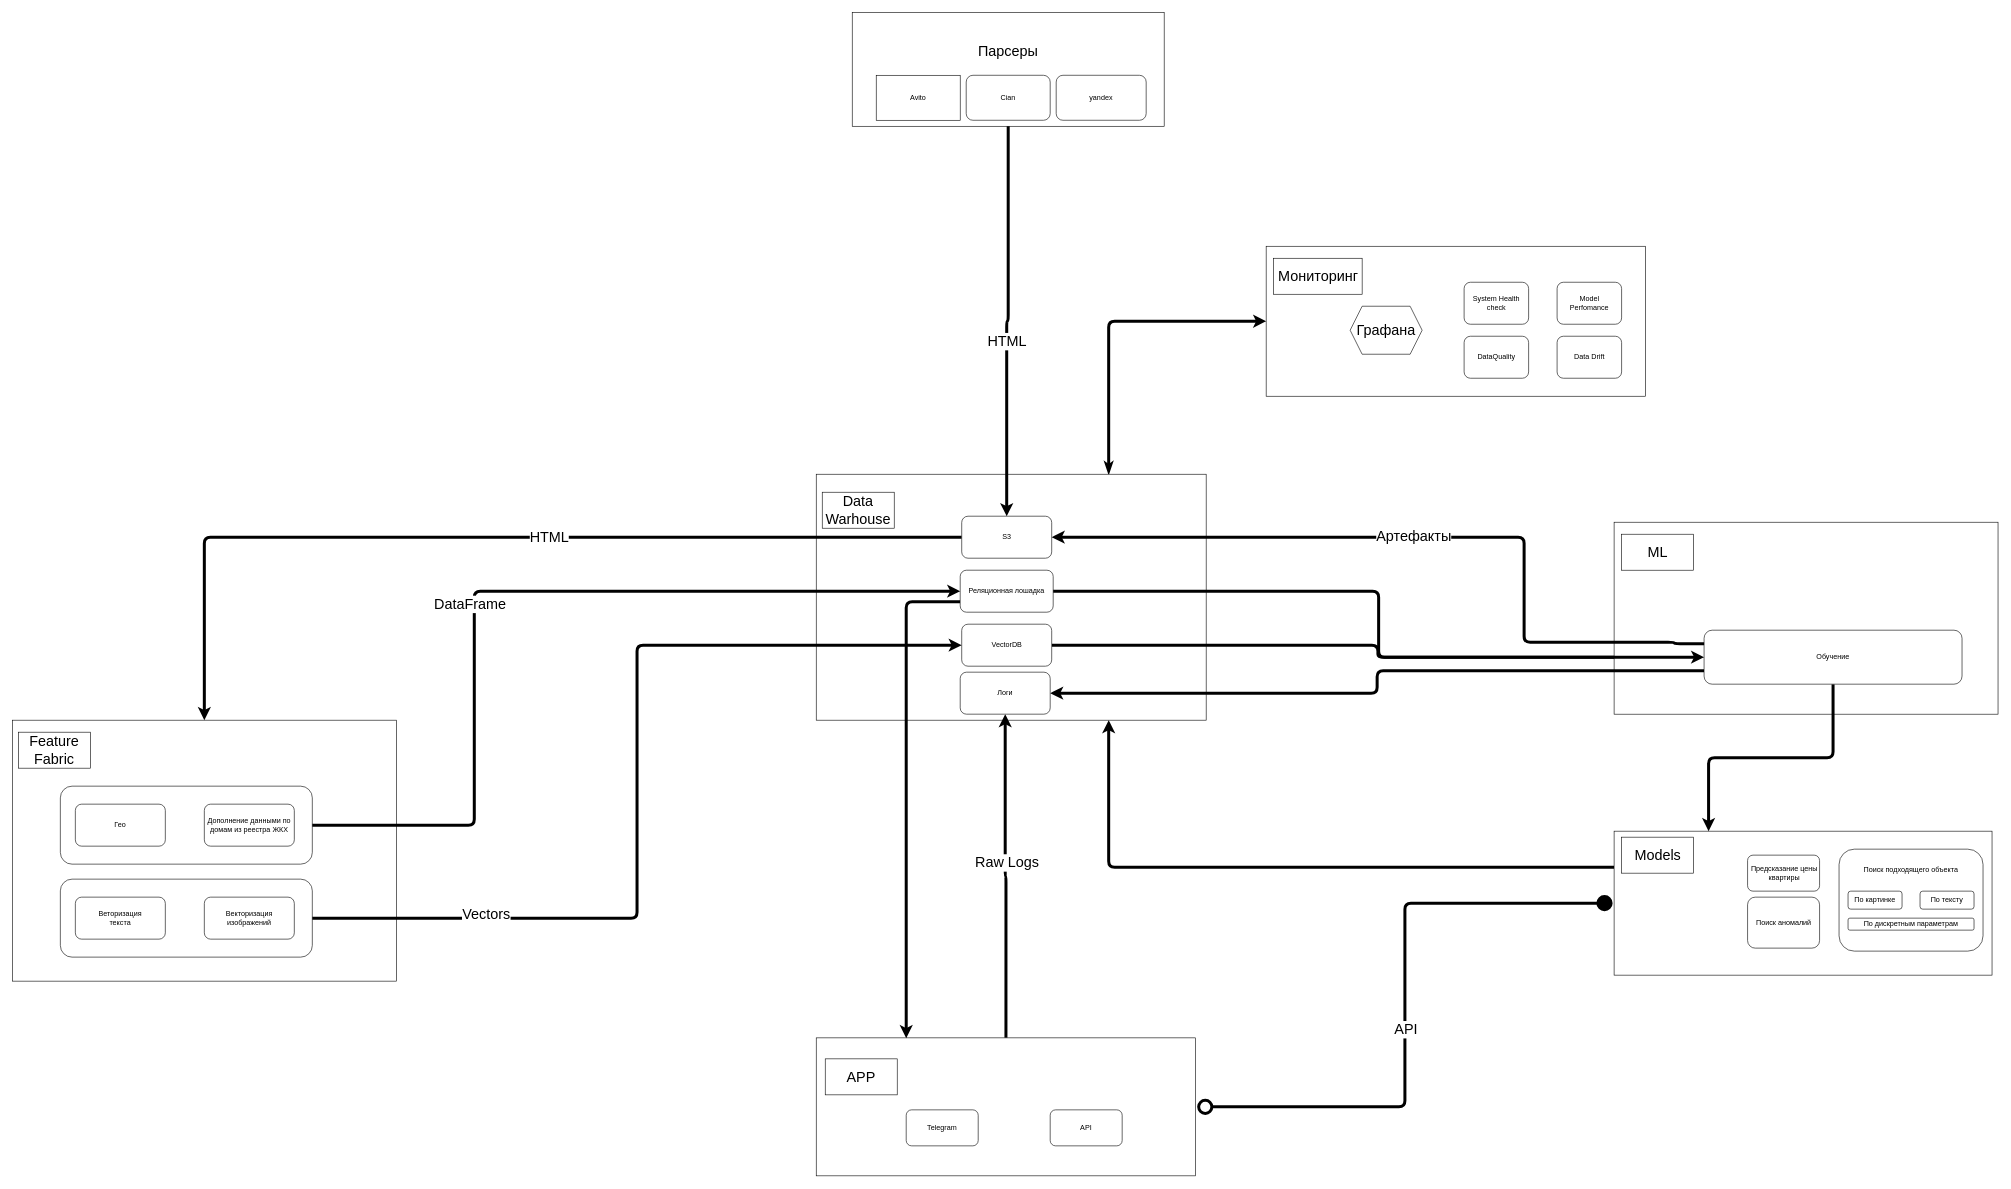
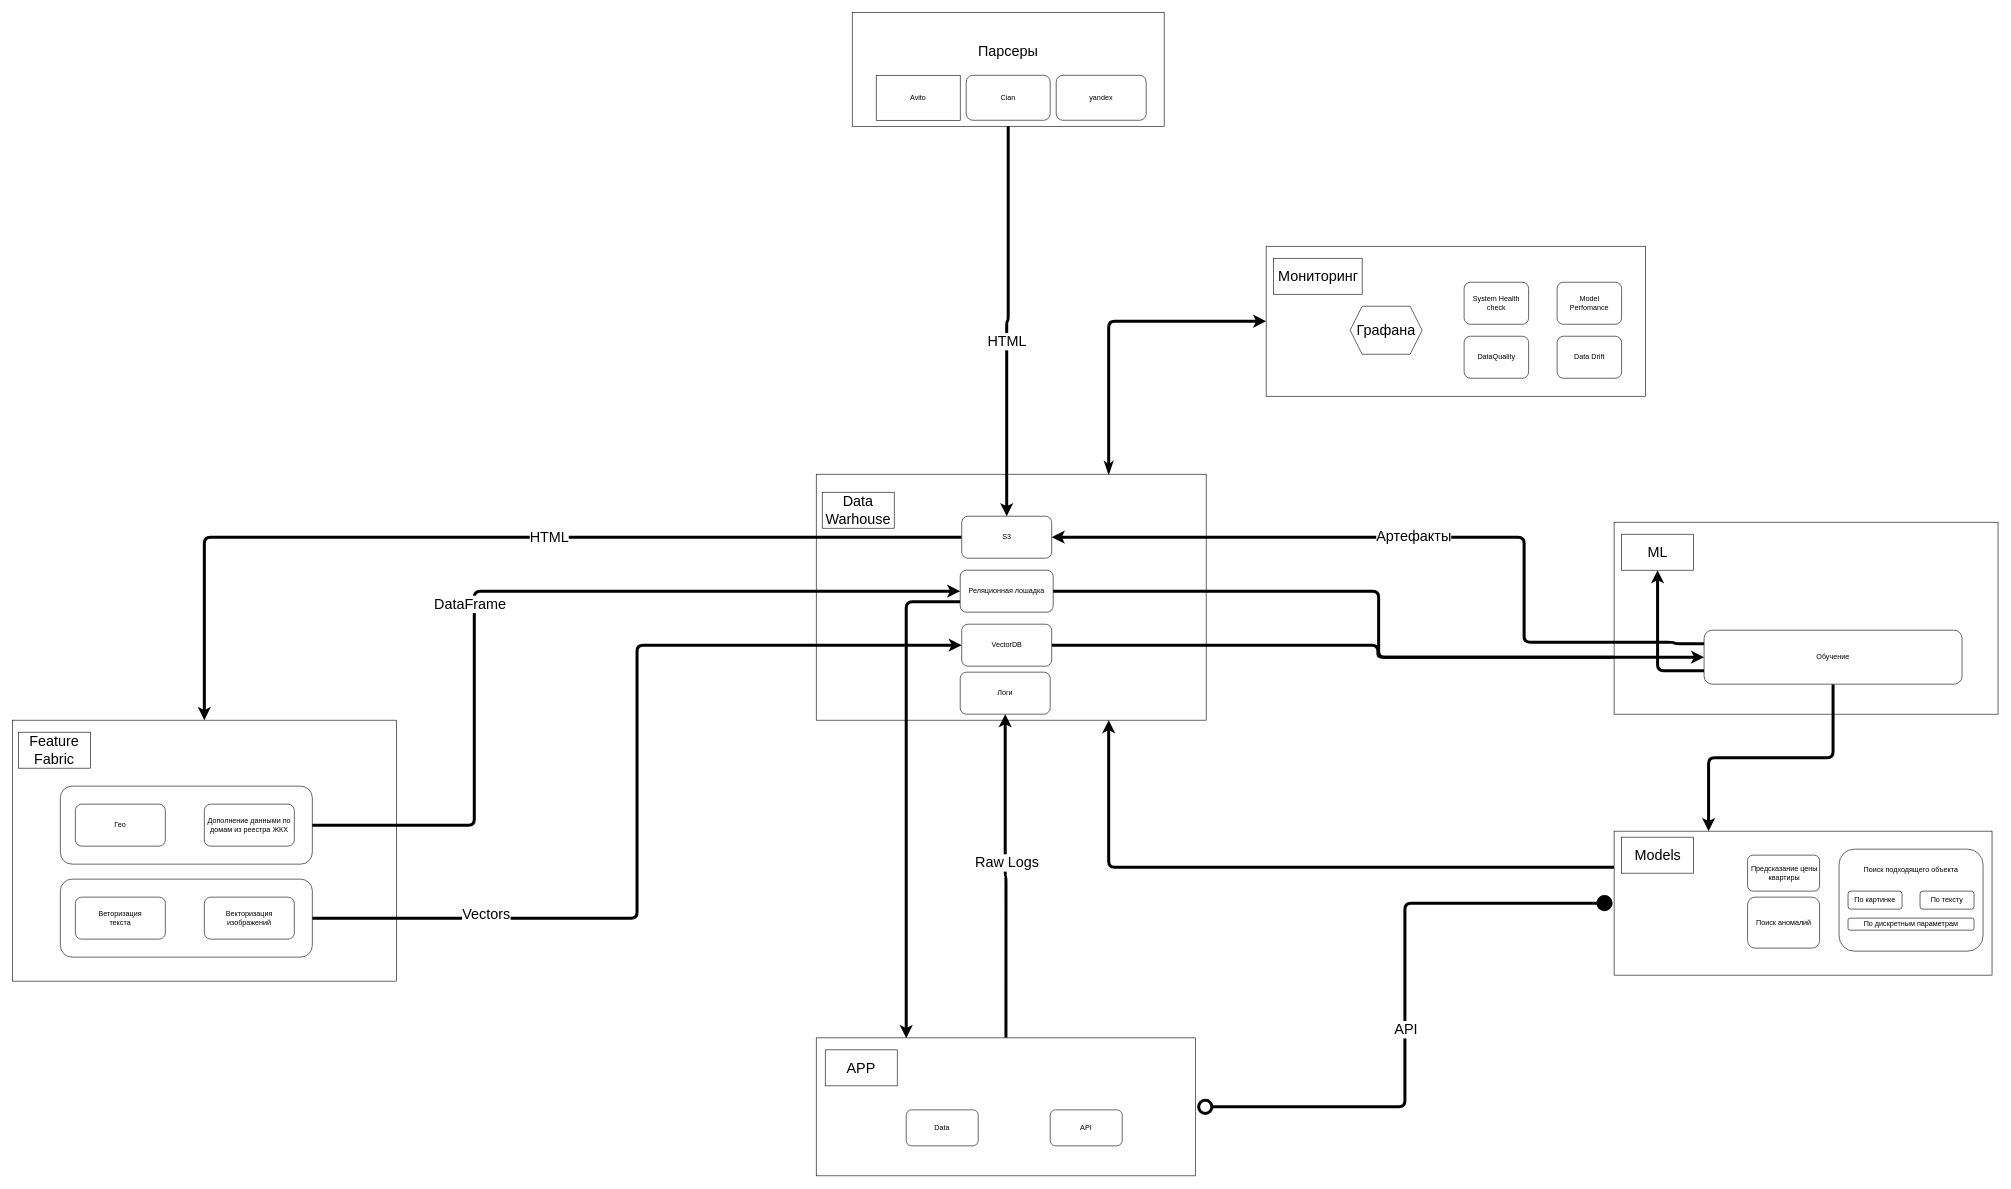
(1369, 693) -> (1658, 626)
(861, 1077) -> (861, 1068)
(942, 1128) -> (942, 1128)
